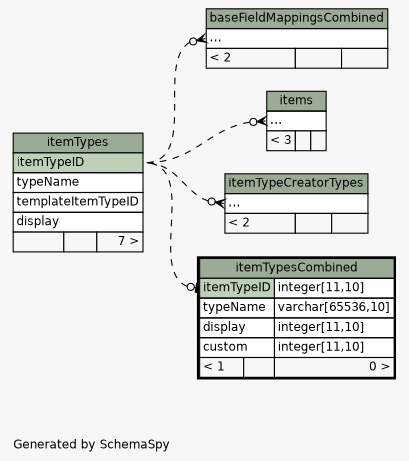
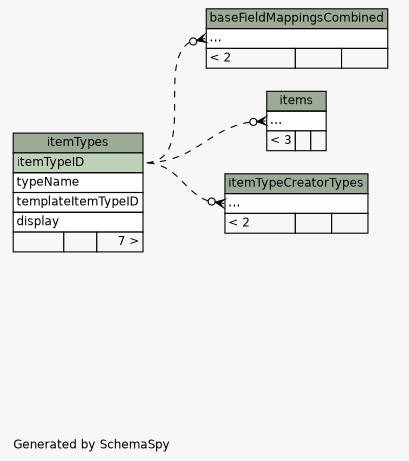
(296, 318) -> none
